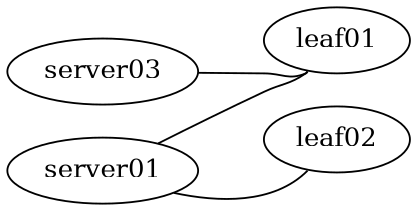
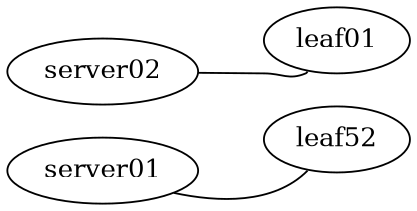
(103, 72) -> (103, 72)
(233, 107) -> none
(337, 139) -> (337, 139)
